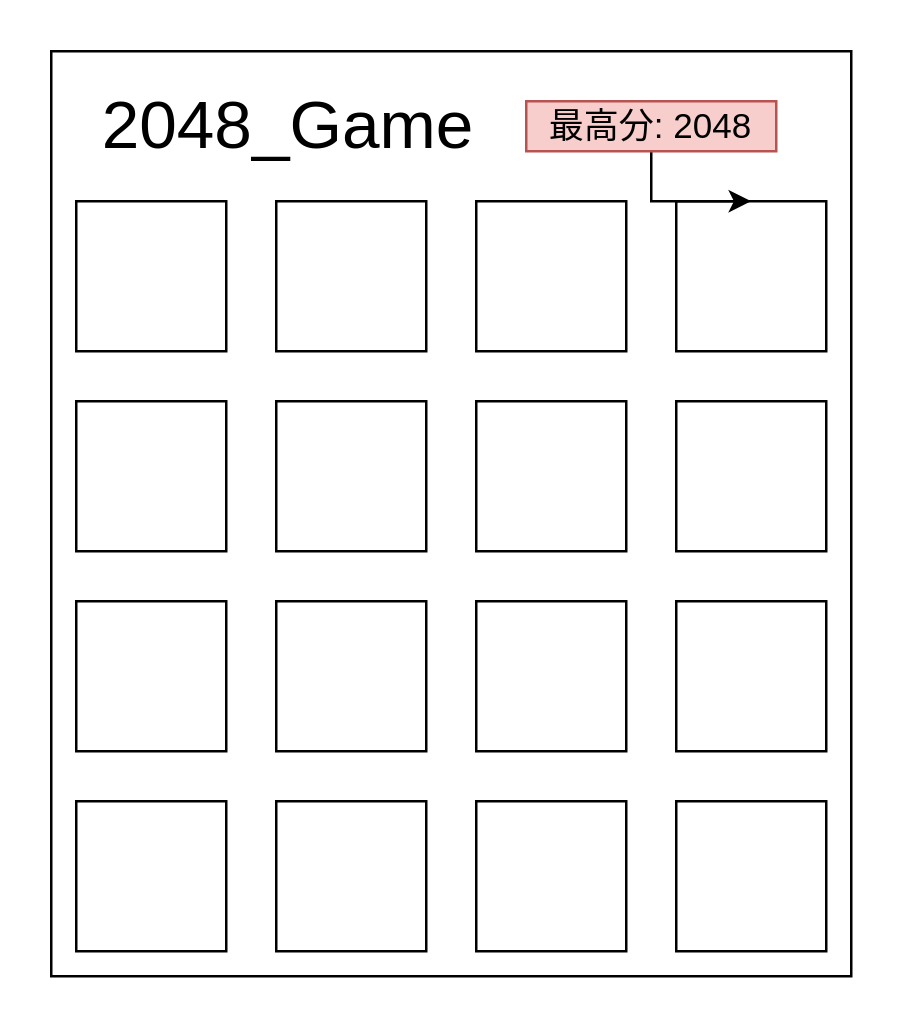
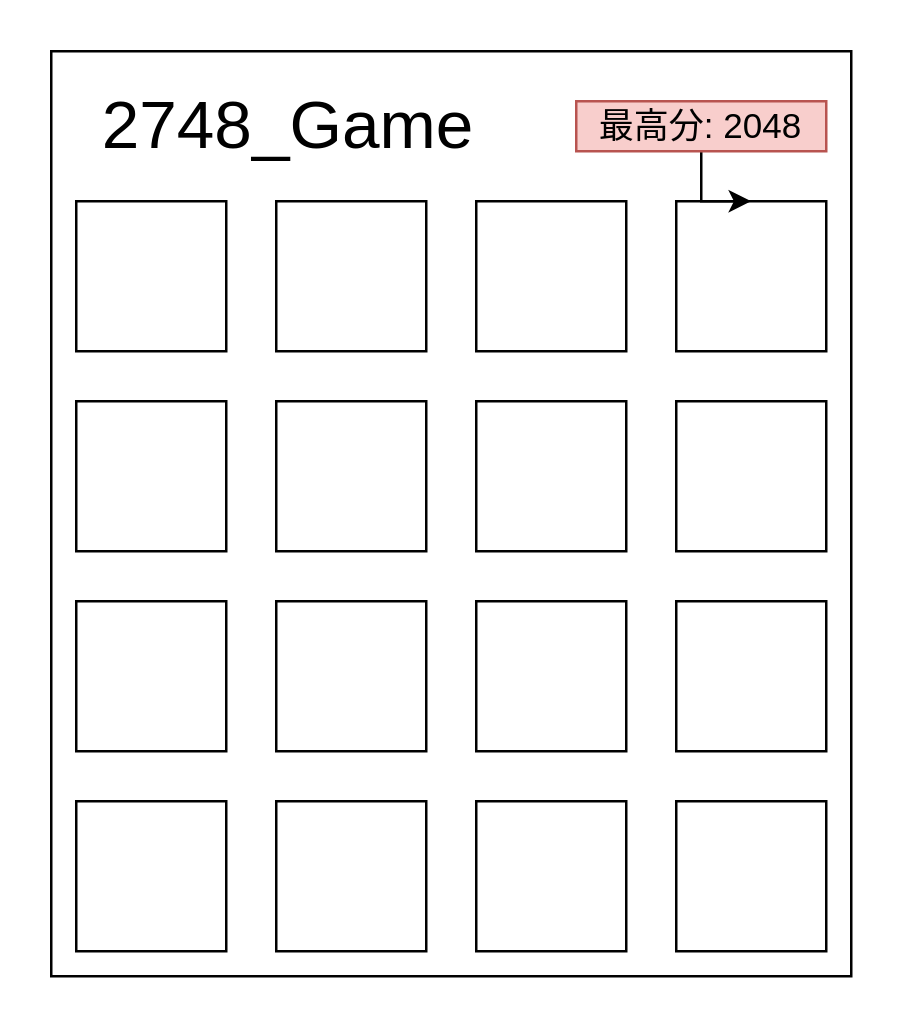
(289, 126) -> (289, 126)
(651, 126) -> (701, 126)
